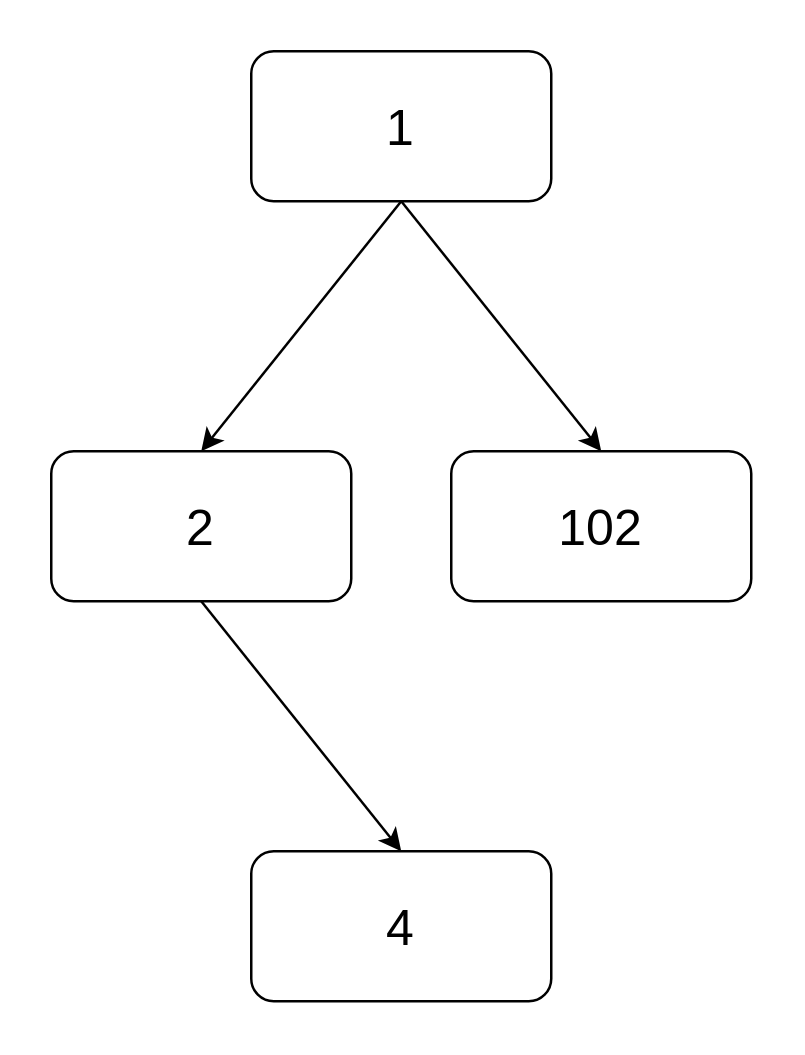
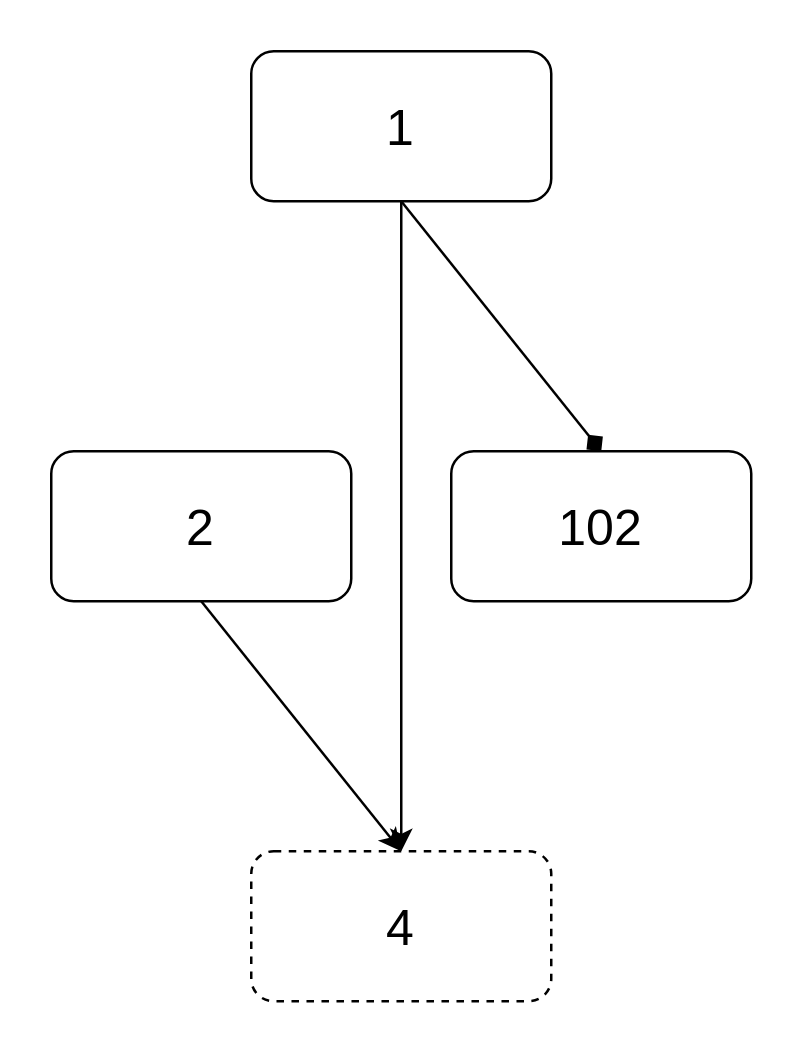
(306, 320) -> (401, 518)
(589, 436) -> (589, 435)
(401, 926) -> (401, 926)
